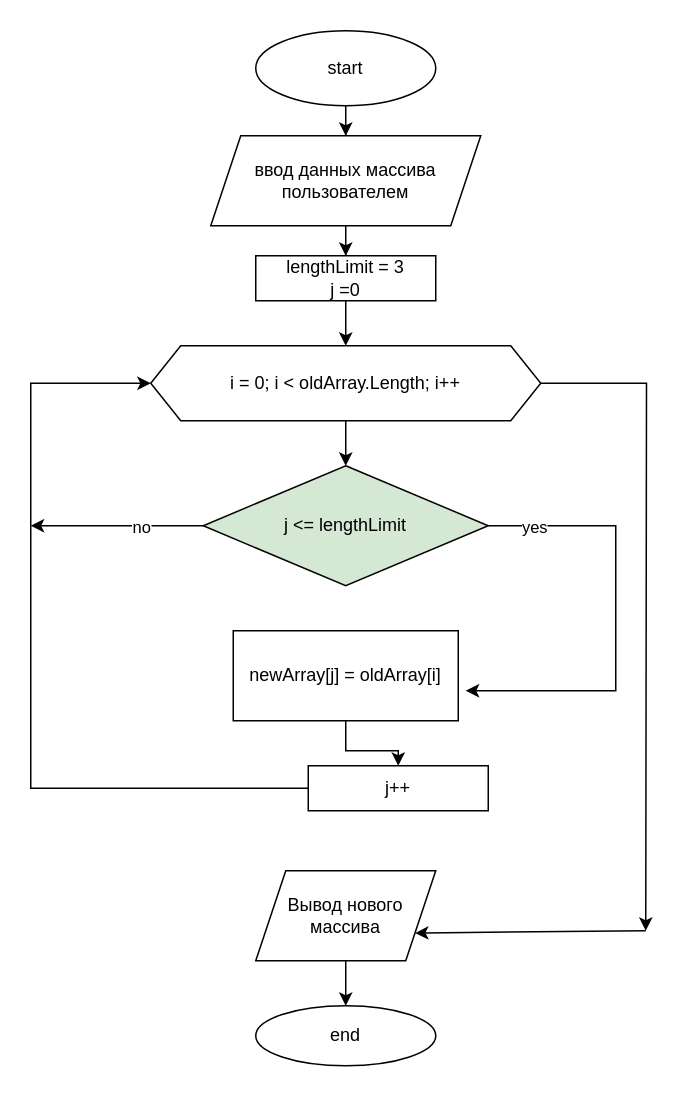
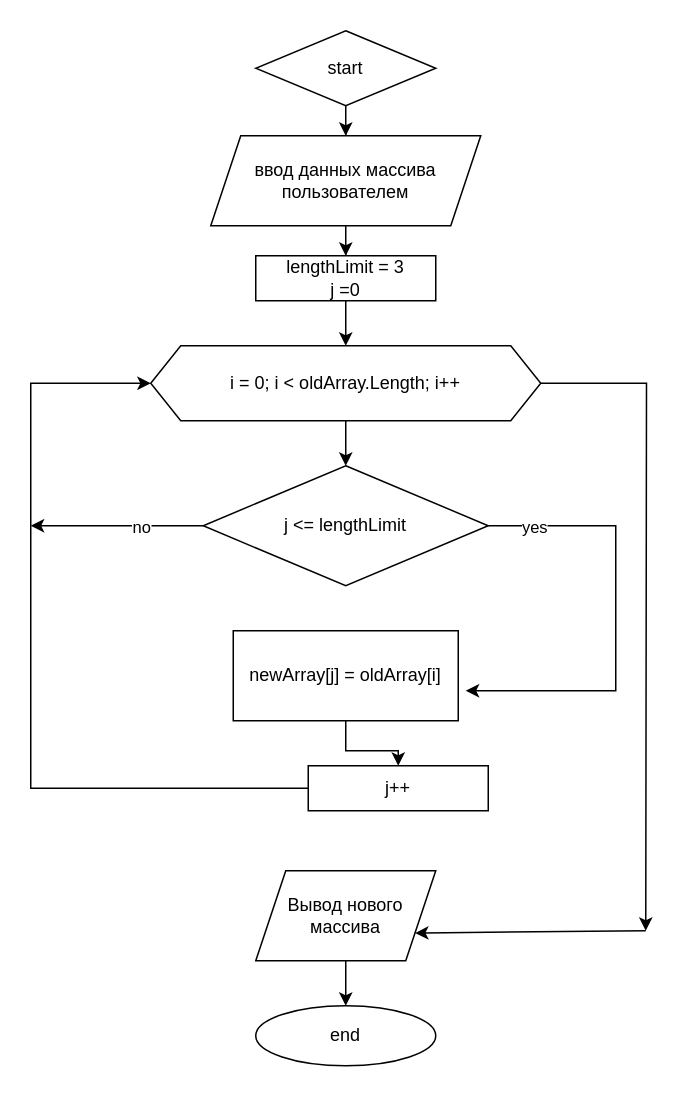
(346, 68) -> (346, 68)
(346, 526) -> (346, 526)
